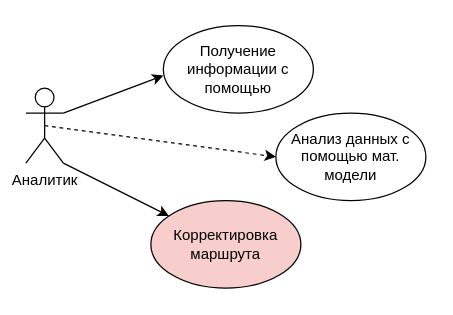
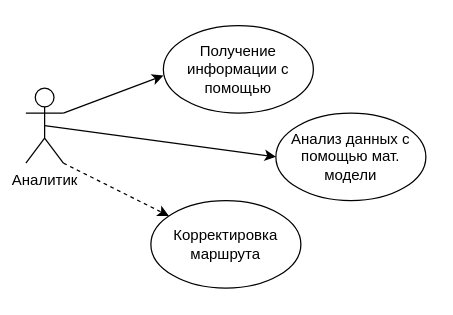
(158, 141) -> (158, 141)
(111, 187) -> (111, 187)
(226, 244) -> (226, 244)
